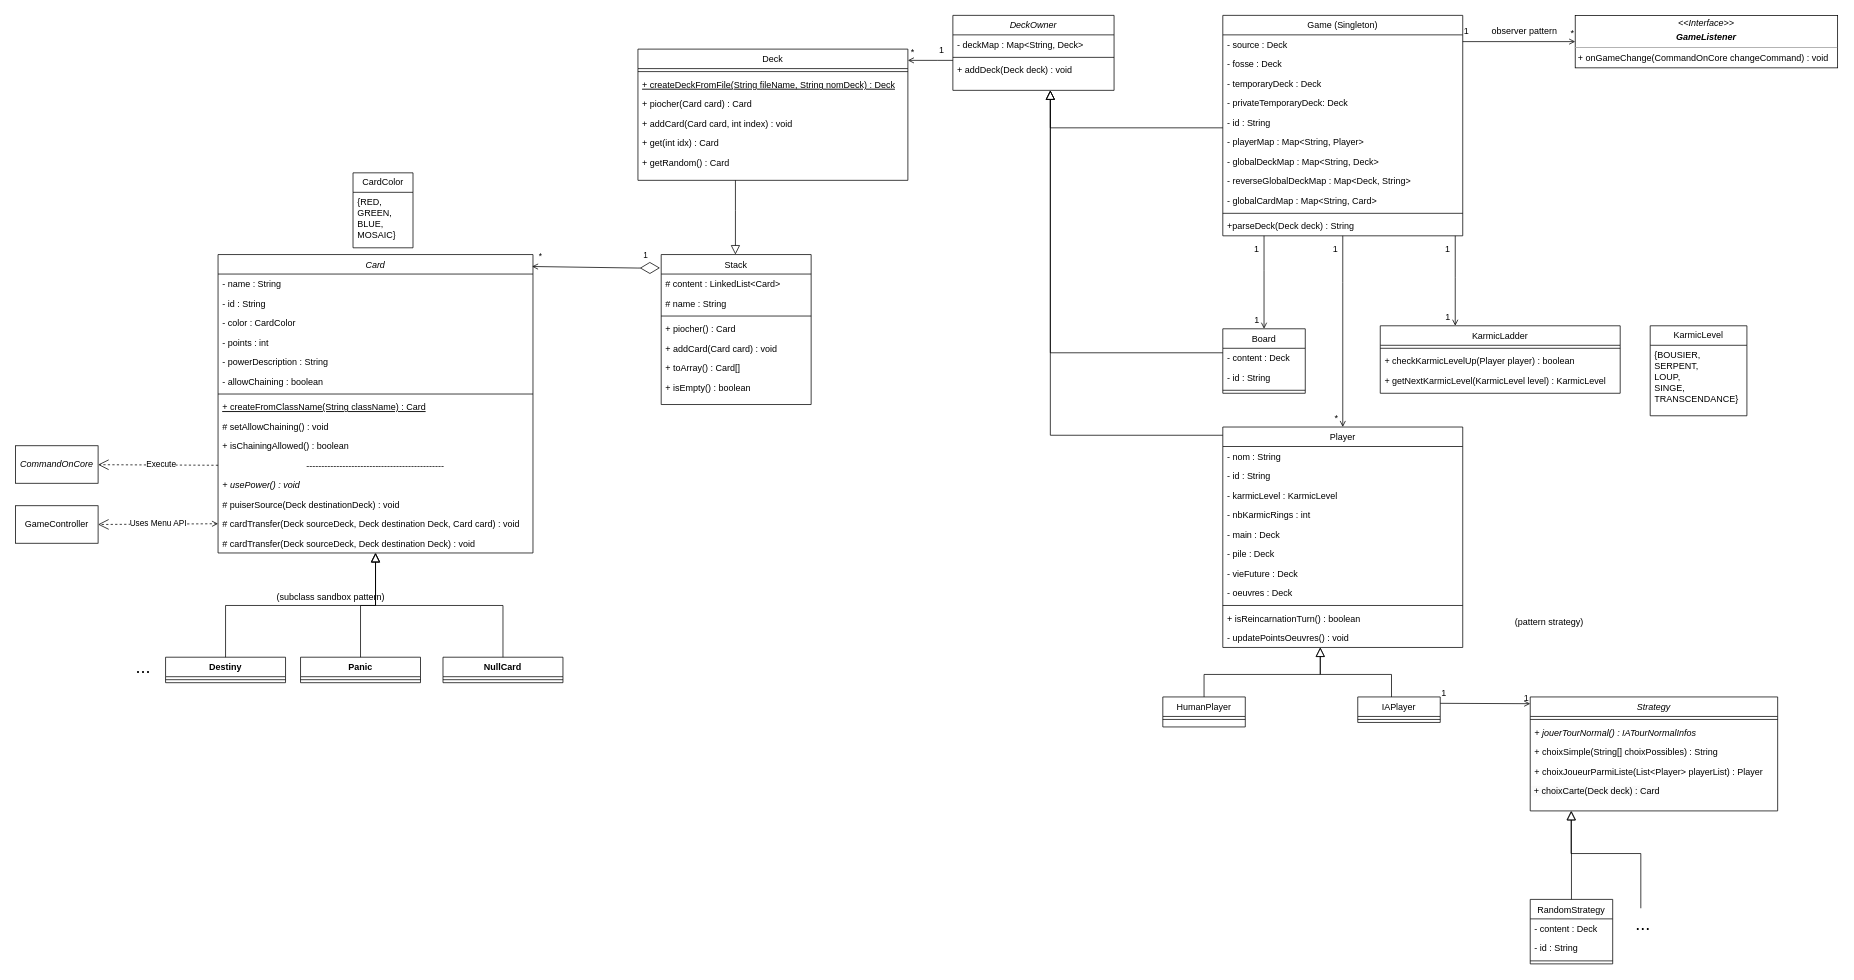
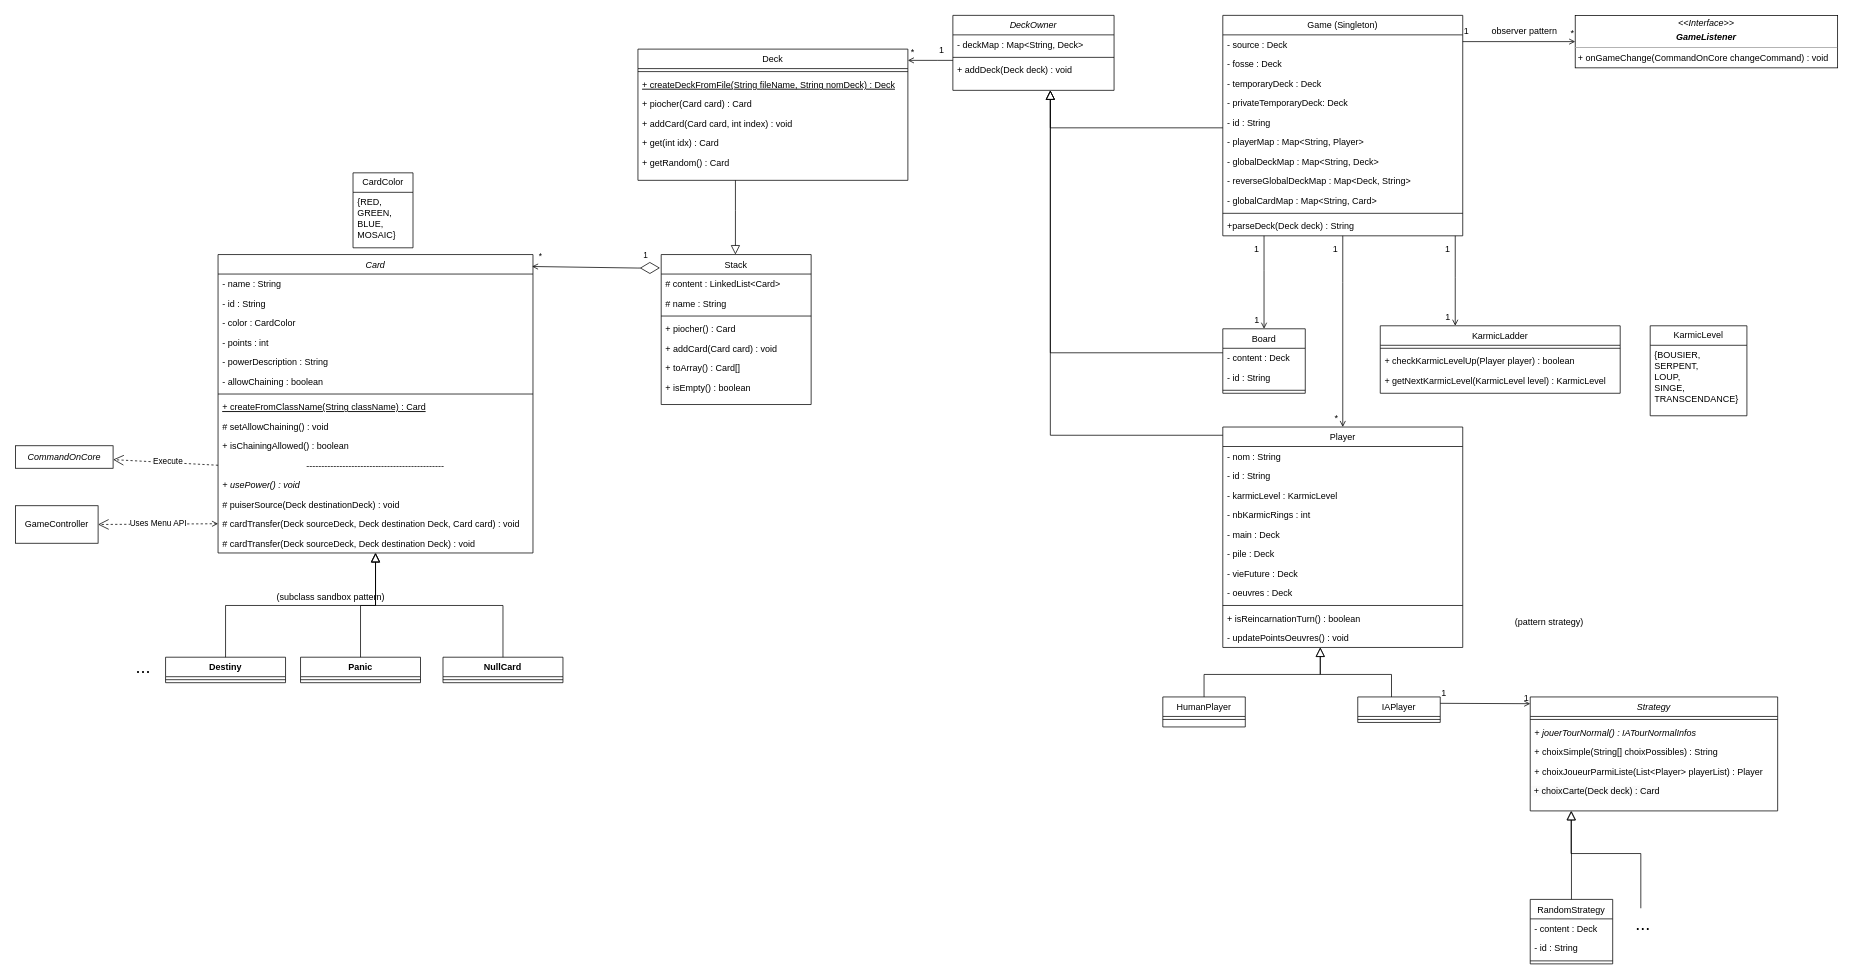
(57, 465) -> (64, 457)
